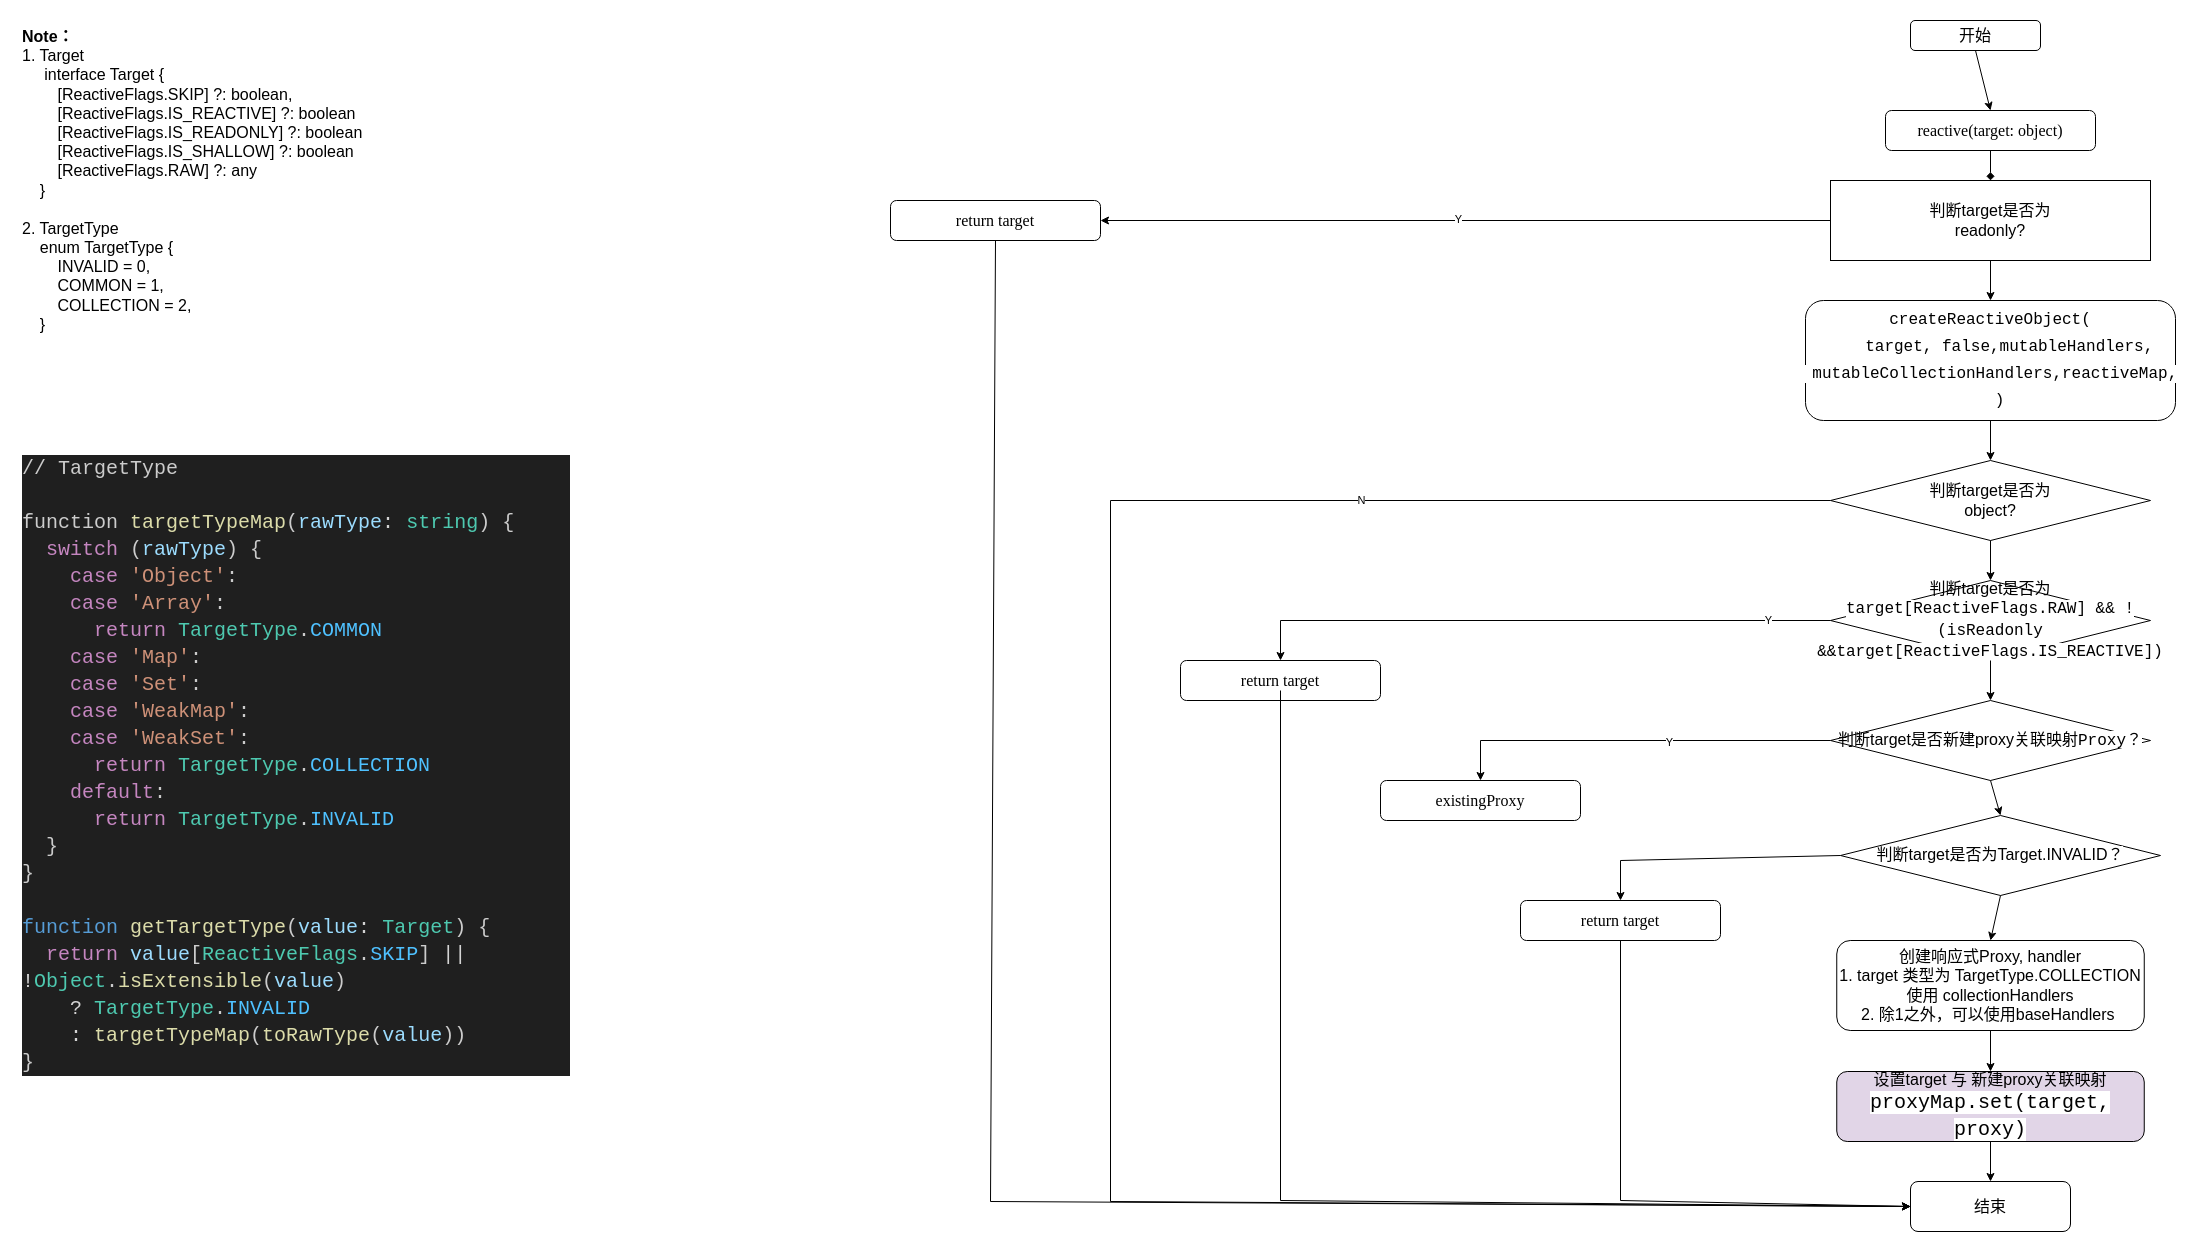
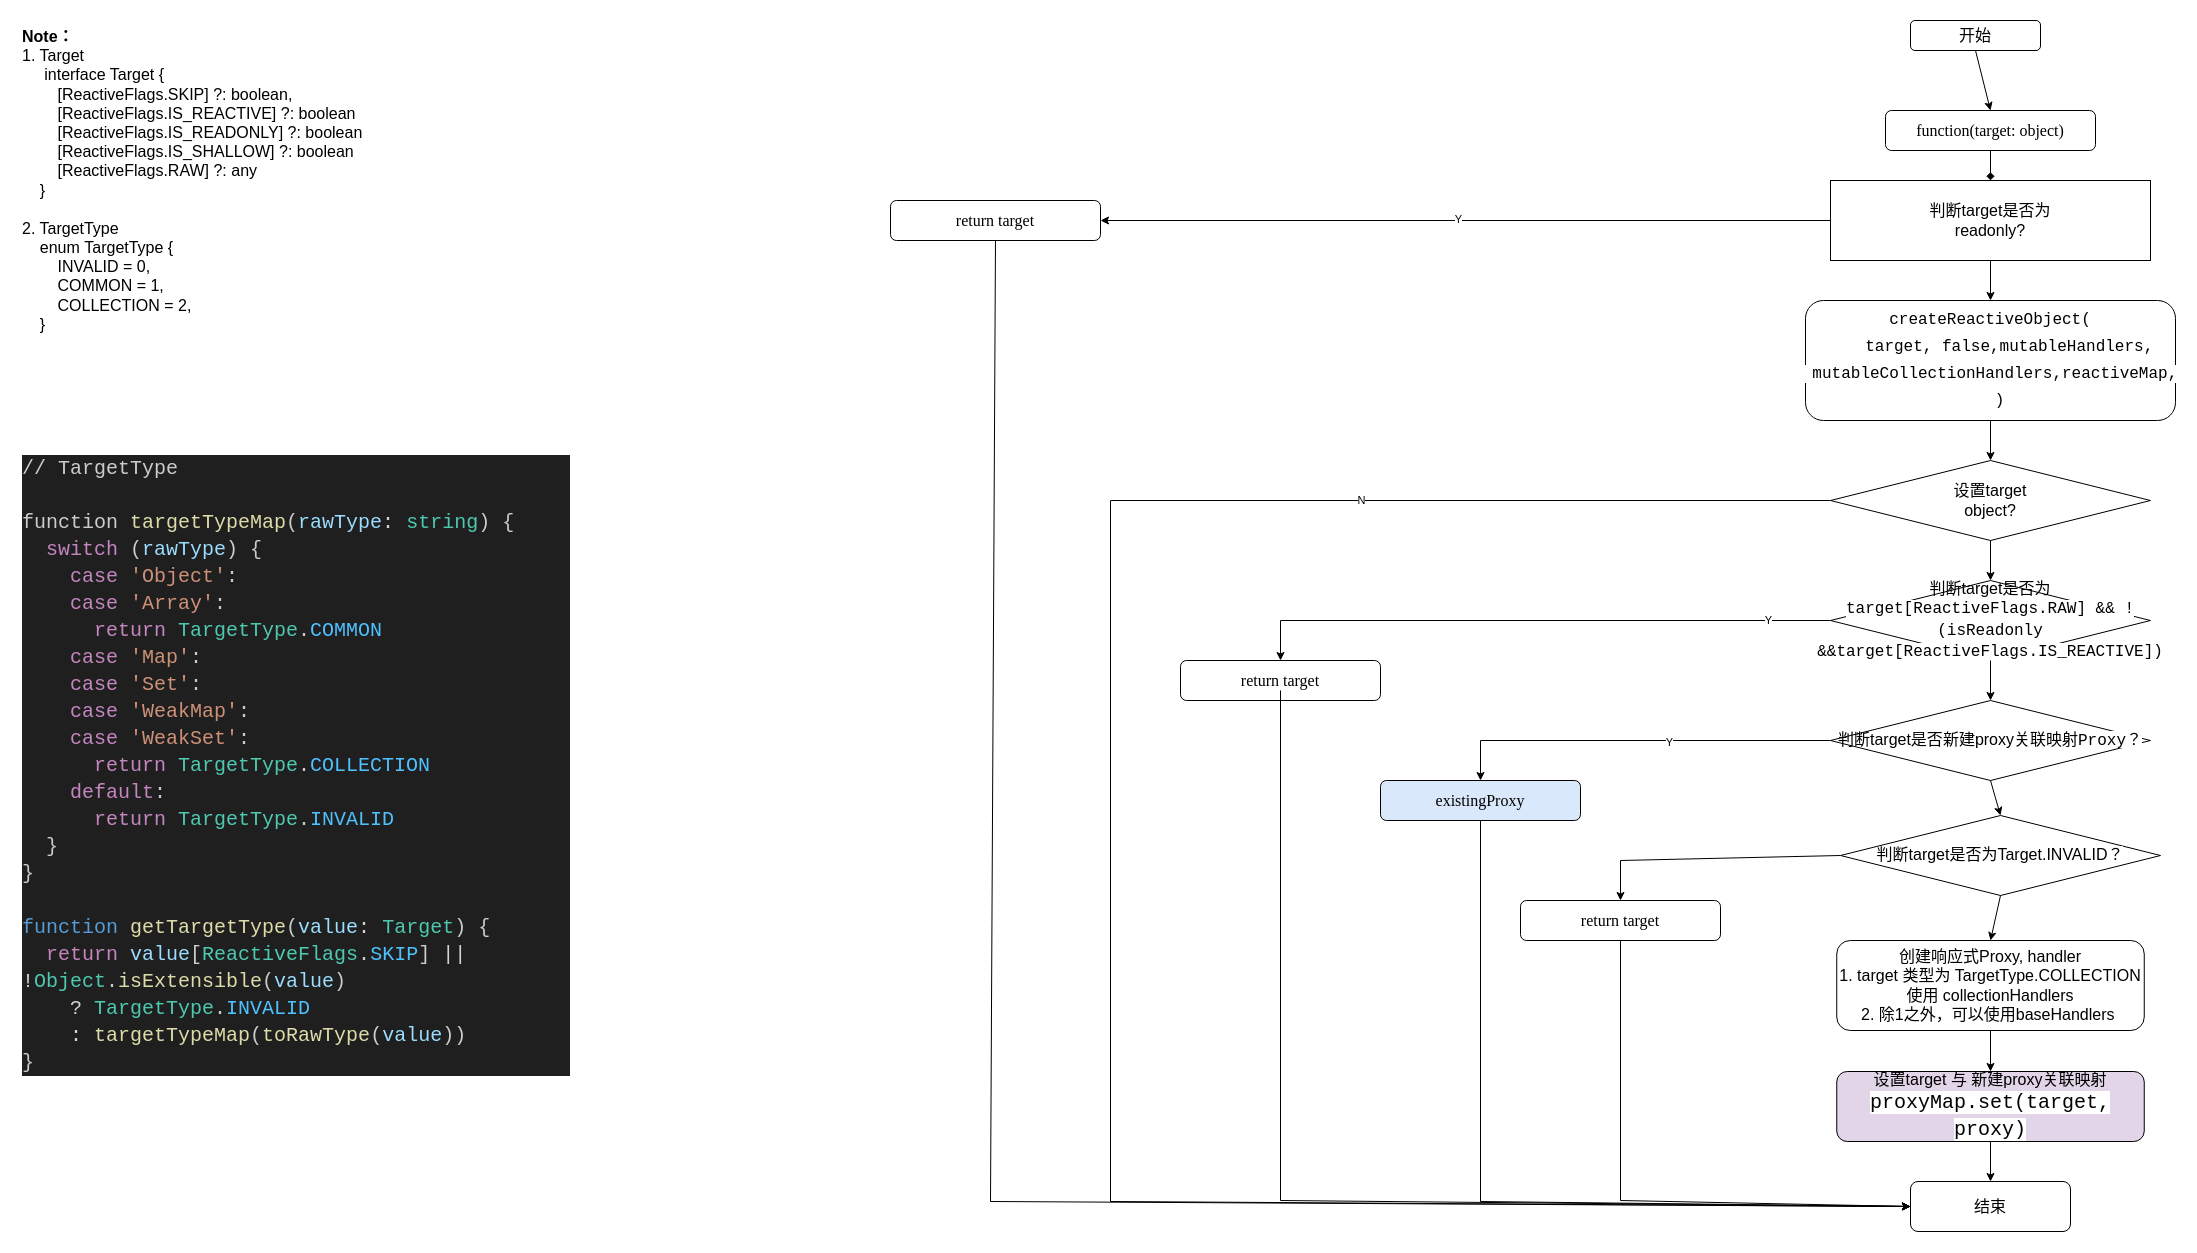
(1991, 131) -> (1991, 131)
(1991, 501) -> (1991, 501)
(1481, 801) -> (1481, 801)
none -> (1481, 1011)
